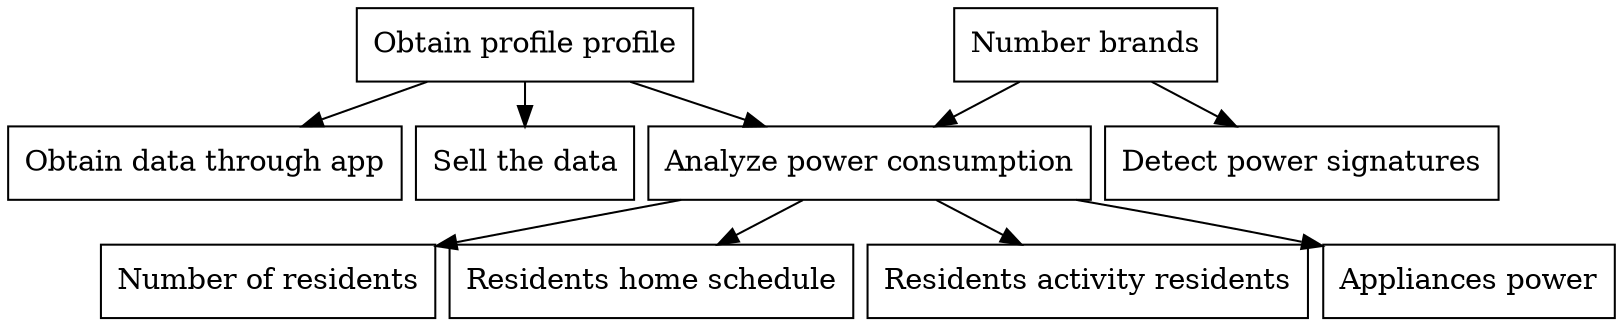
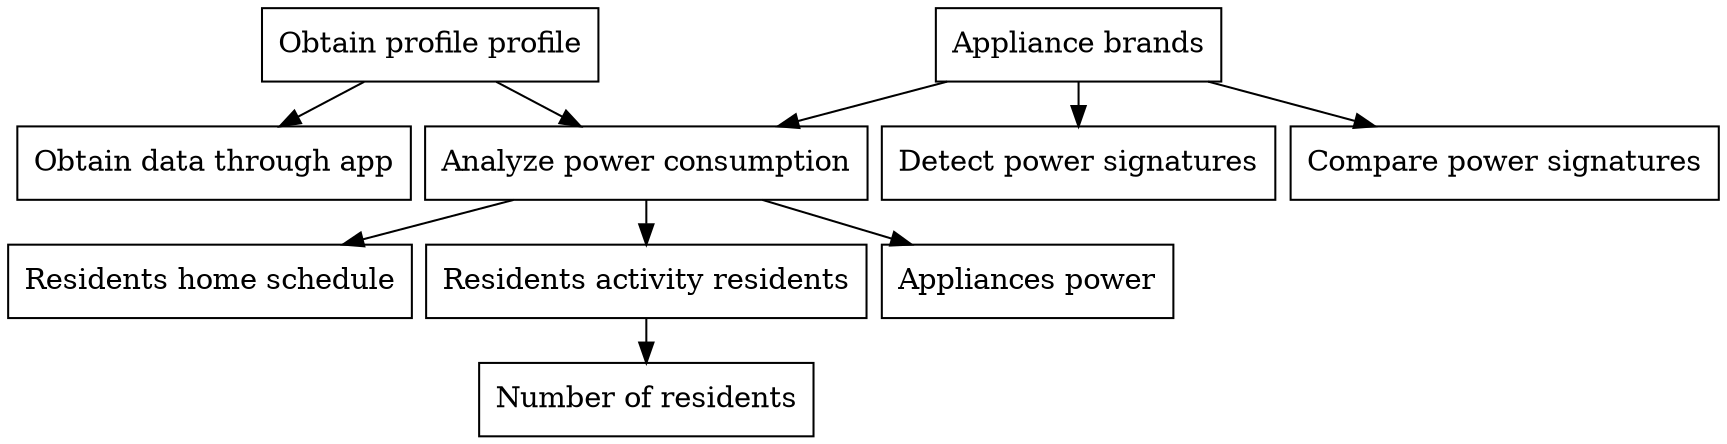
(1086, 45) -> (1079, 45)
(525, 163) -> none
none -> (1505, 163)
(569, 221) -> (646, 330)
